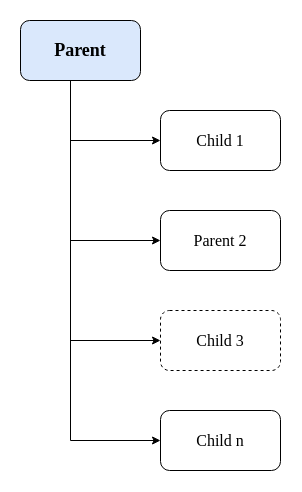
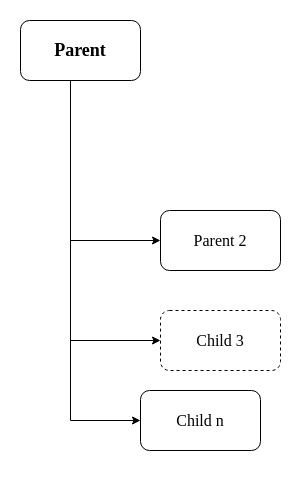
(81, 51) -> (81, 51)
(113, 141) -> none
(221, 141) -> none
(221, 441) -> (201, 421)
